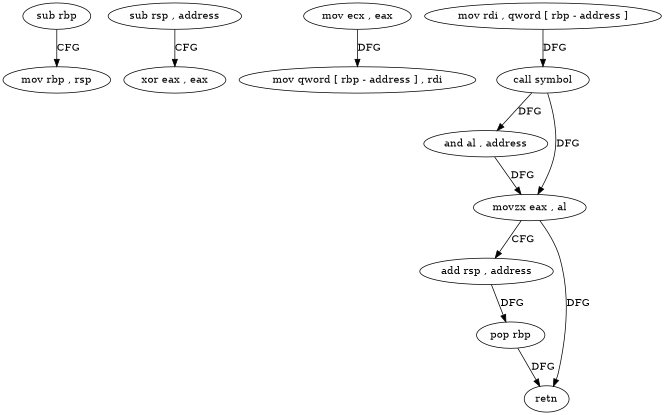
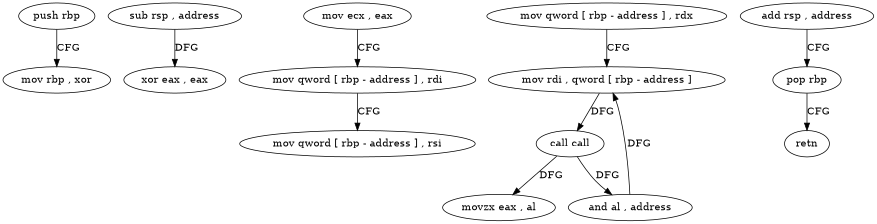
(57, 16) -> (57, 16)
none -> (607, 16)
(187, 48) -> (187, 48)
(370, 48) -> (369, 48)
(57, 80) -> (57, 80)
(543, 80) -> (570, 144)
none -> (357, 144)
(506, 173) -> (626, 147)
(510, 236) -> none
(566, 298) -> none
(513, 303) -> (819, 48)
(543, 367) -> (819, 112)
